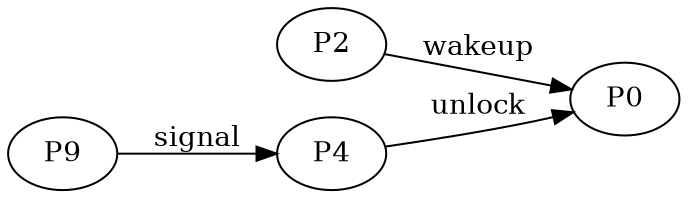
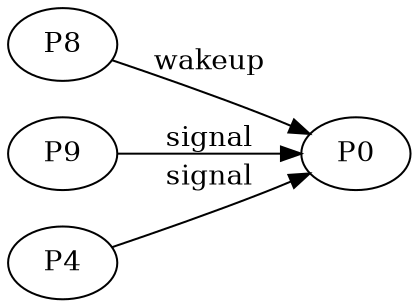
(332, 44) -> (63, 44)
(478, 106) -> (209, 177)
(187, 154) -> (199, 154)
